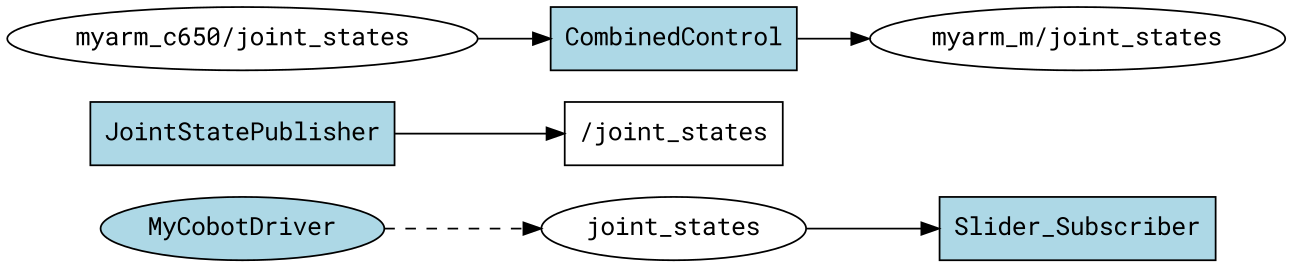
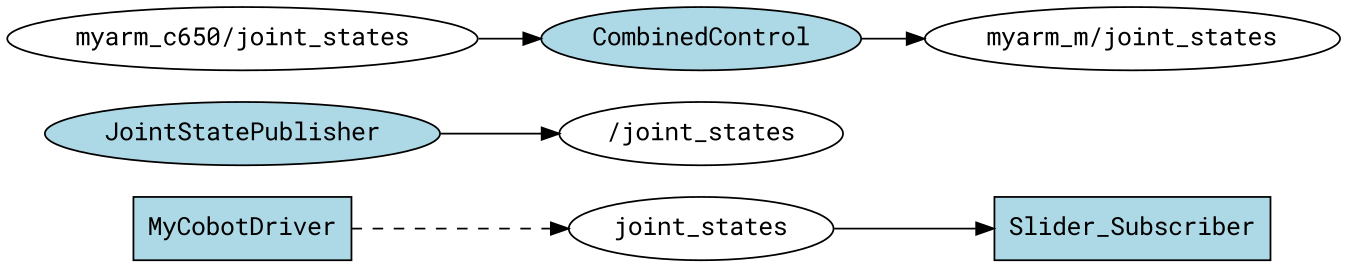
(674, 39) -> (701, 39)
(242, 134) -> (242, 134)
(674, 134) -> (701, 134)
(242, 229) -> (242, 229)
